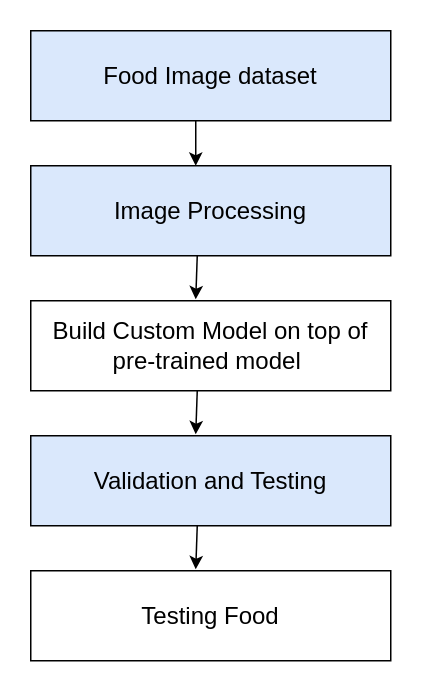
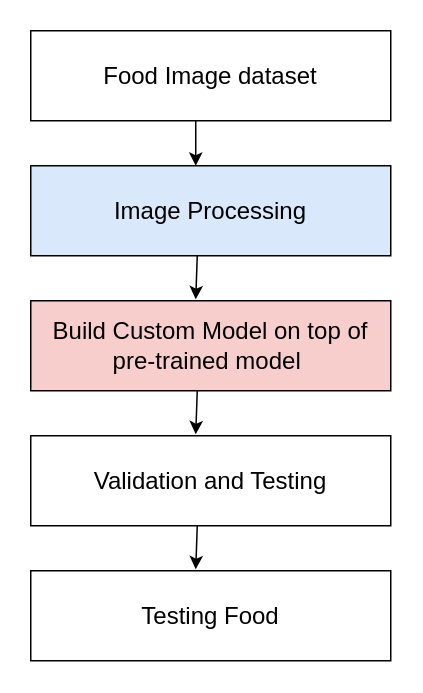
(211, 76) -> (211, 76)
(211, 346) -> (211, 346)
(211, 481) -> (211, 481)
